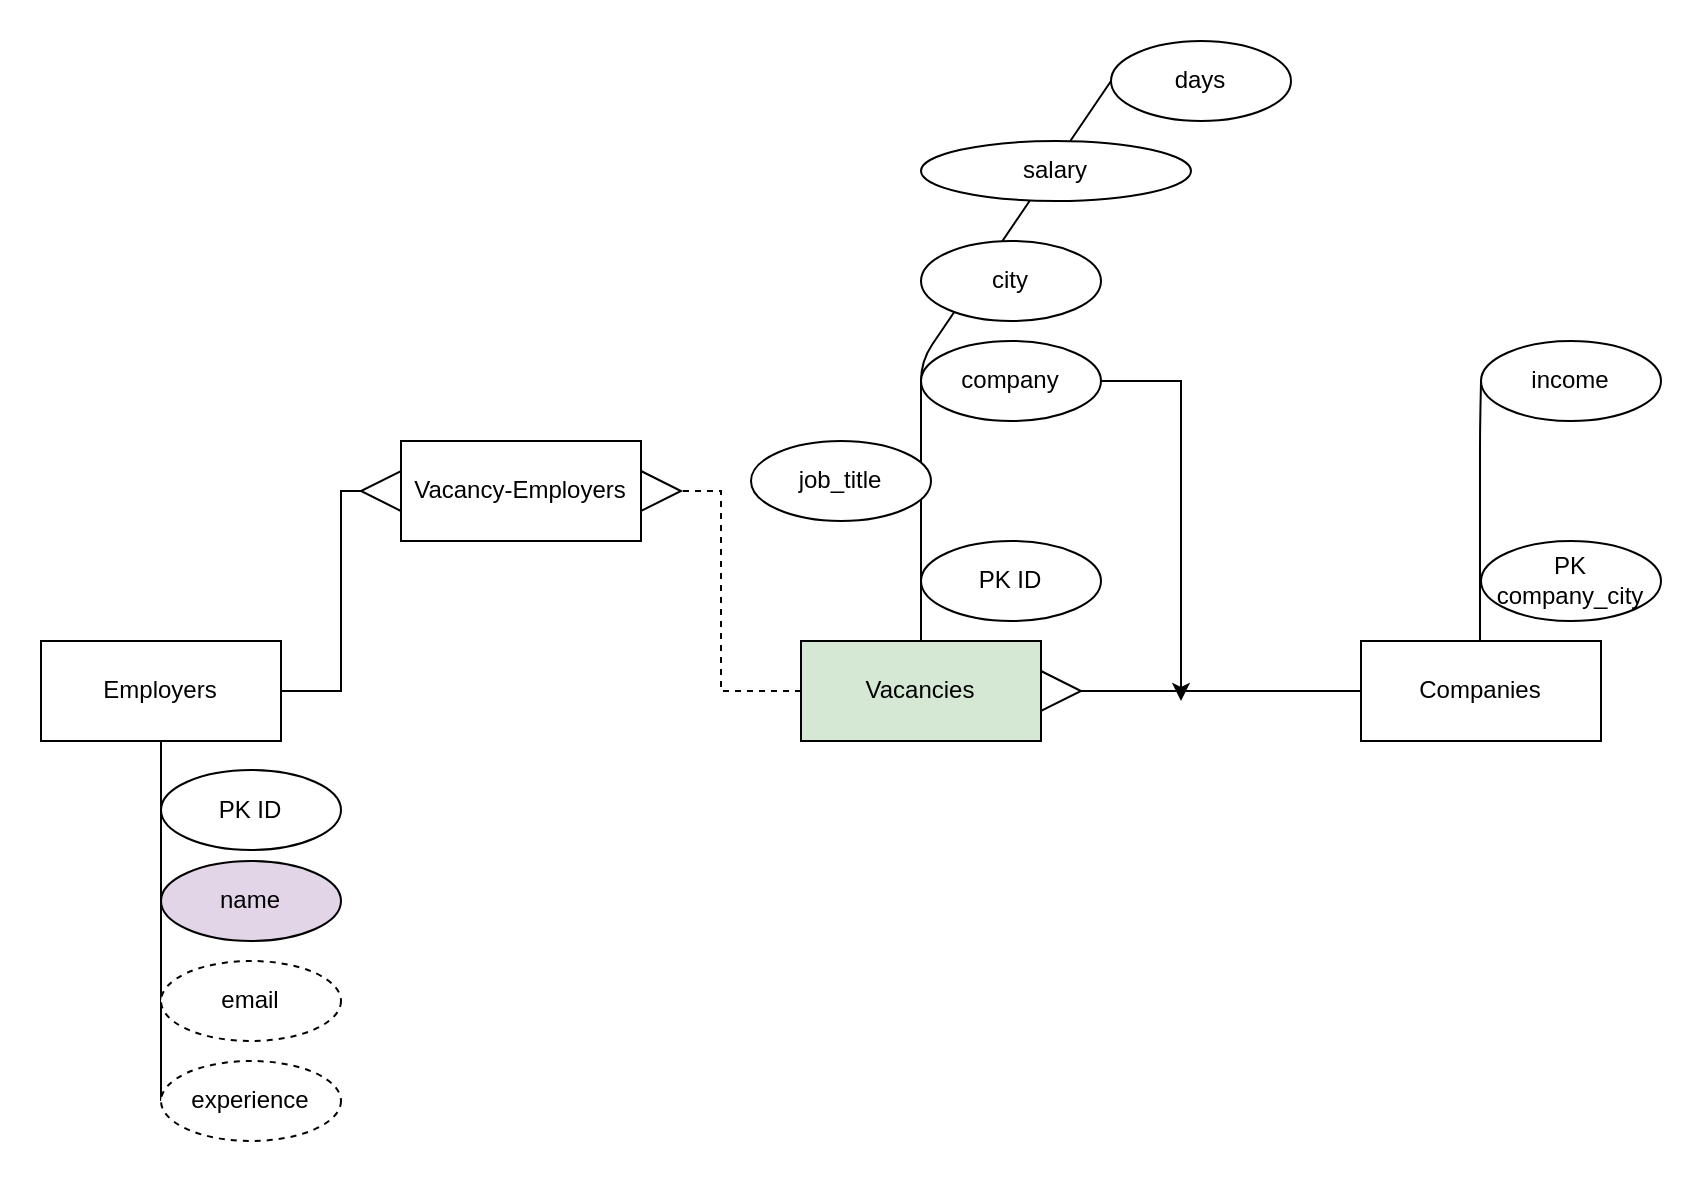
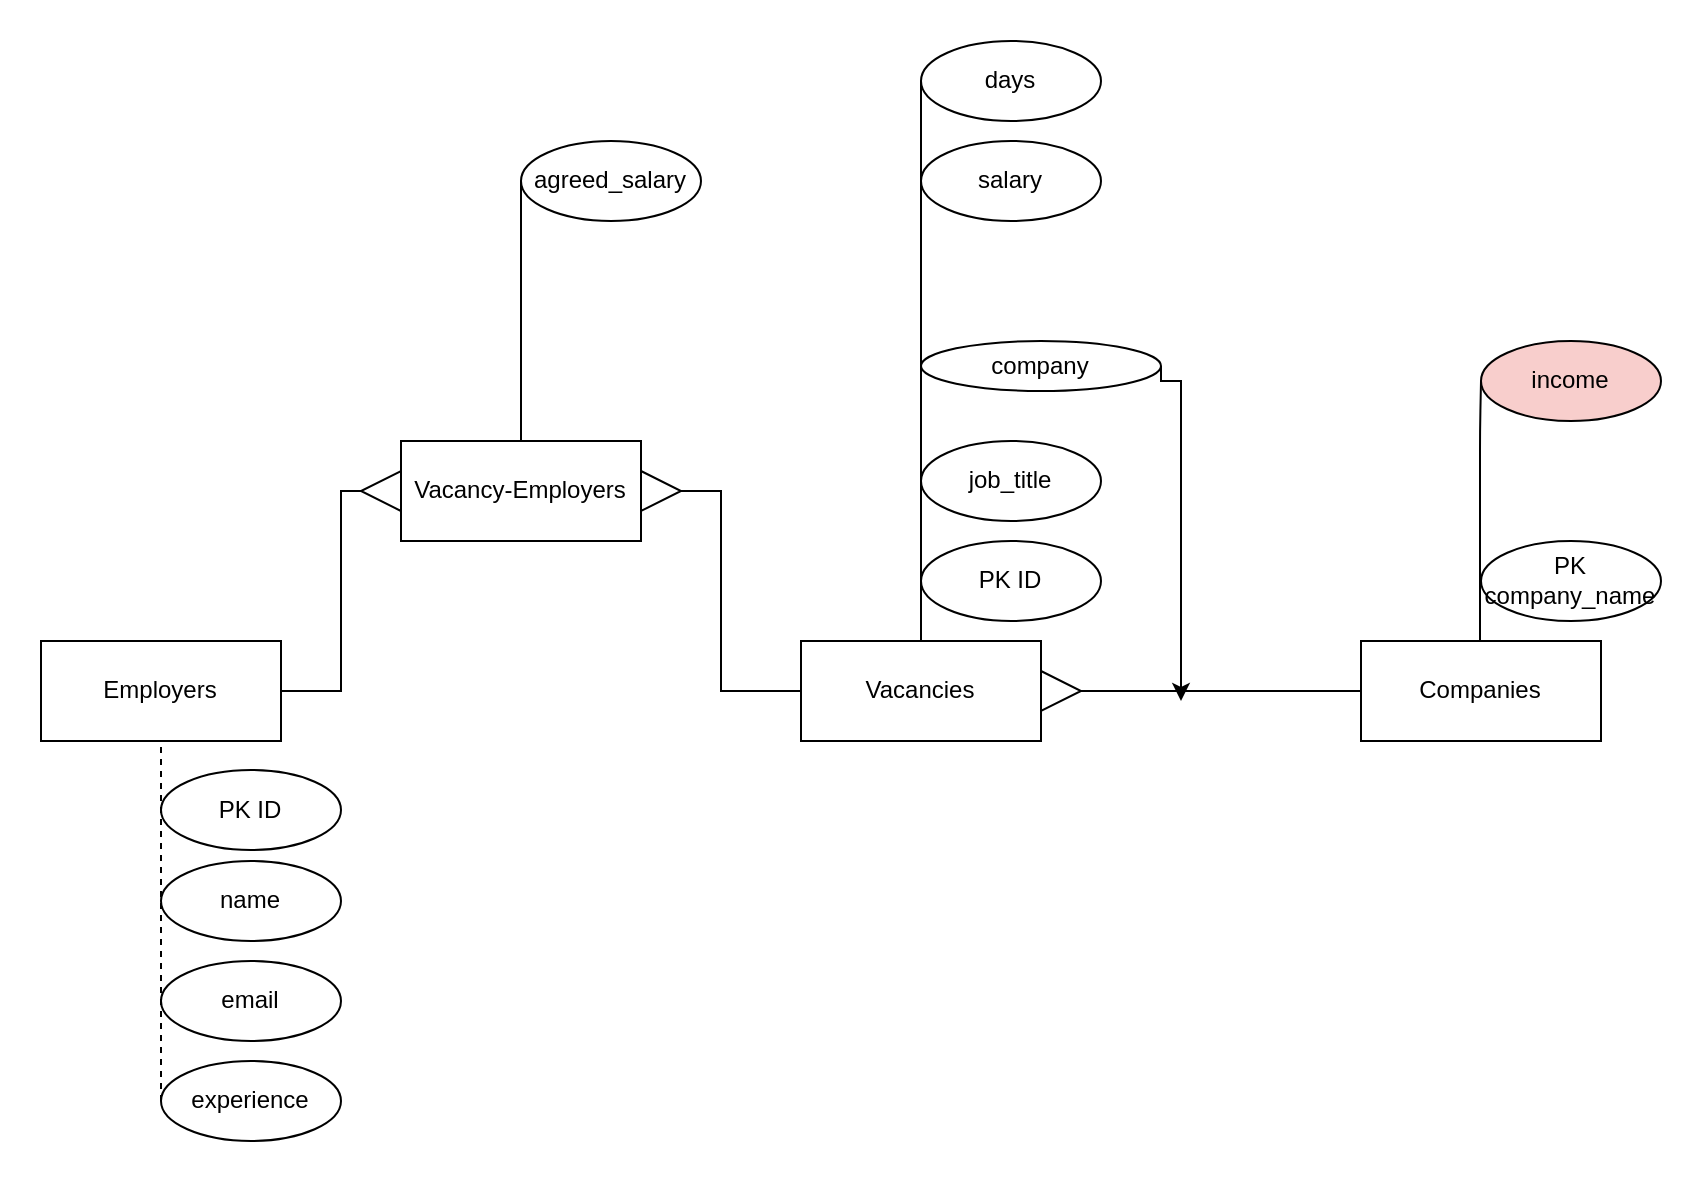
(1201, 81) -> (1011, 81)
(1056, 171) -> (1011, 181)
none -> (611, 181)
(1011, 281) -> none
none -> (521, 311)
(1011, 381) -> (1041, 366)
(1571, 381) -> (1571, 381)
(841, 481) -> (1011, 481)
(1571, 581) -> (1571, 581)
(721, 608) -> (721, 608)
(921, 691) -> (921, 691)
(251, 901) -> (251, 901)
(251, 1001) -> (251, 1001)
(161, 1004) -> (161, 1004)
(251, 1101) -> (251, 1101)
